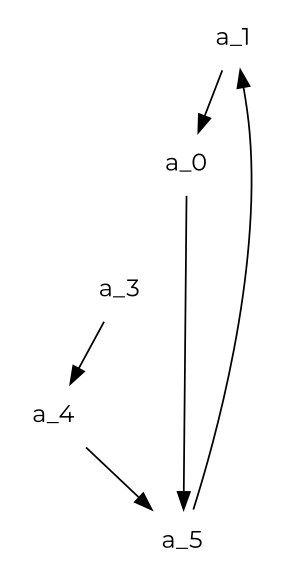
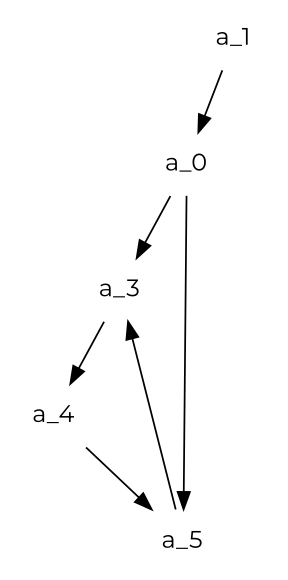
none -> (158, 219)
(242, 301) -> (154, 424)
